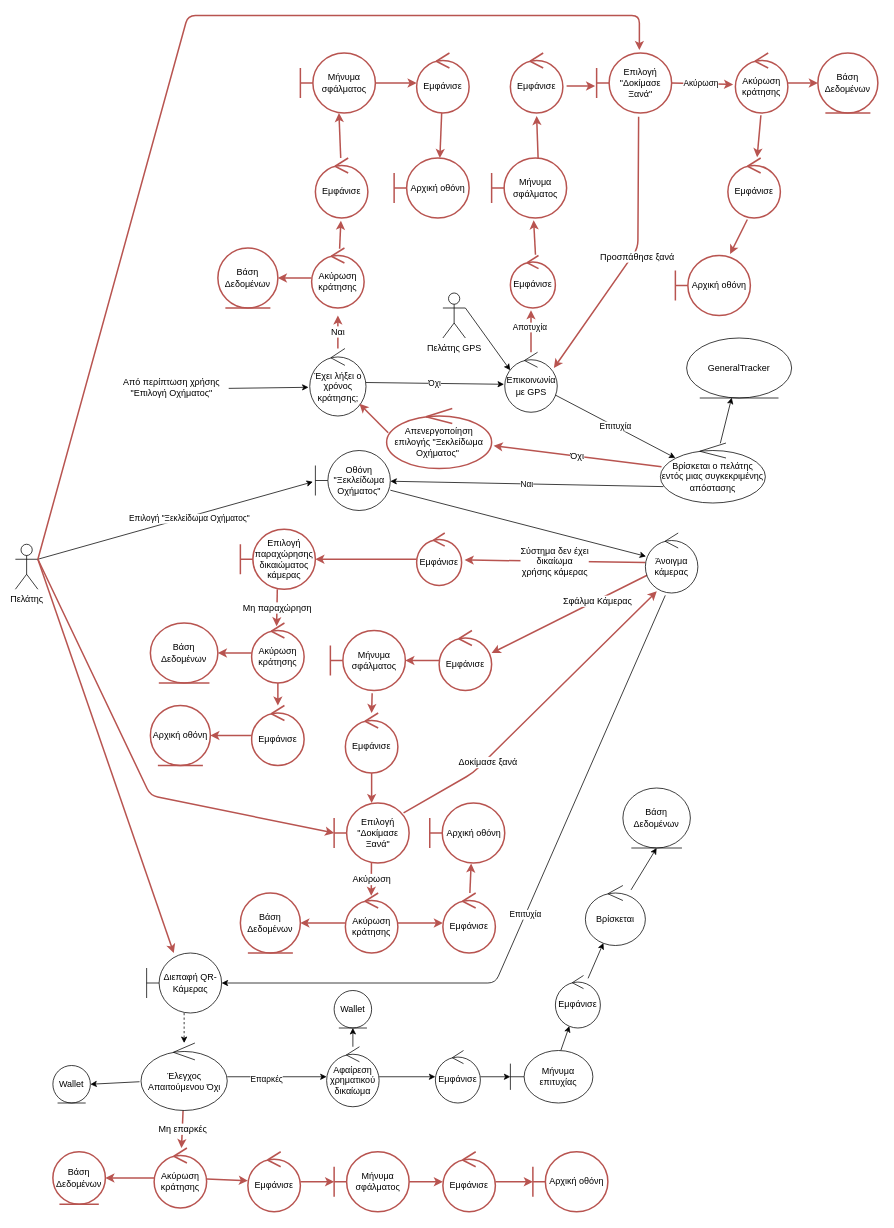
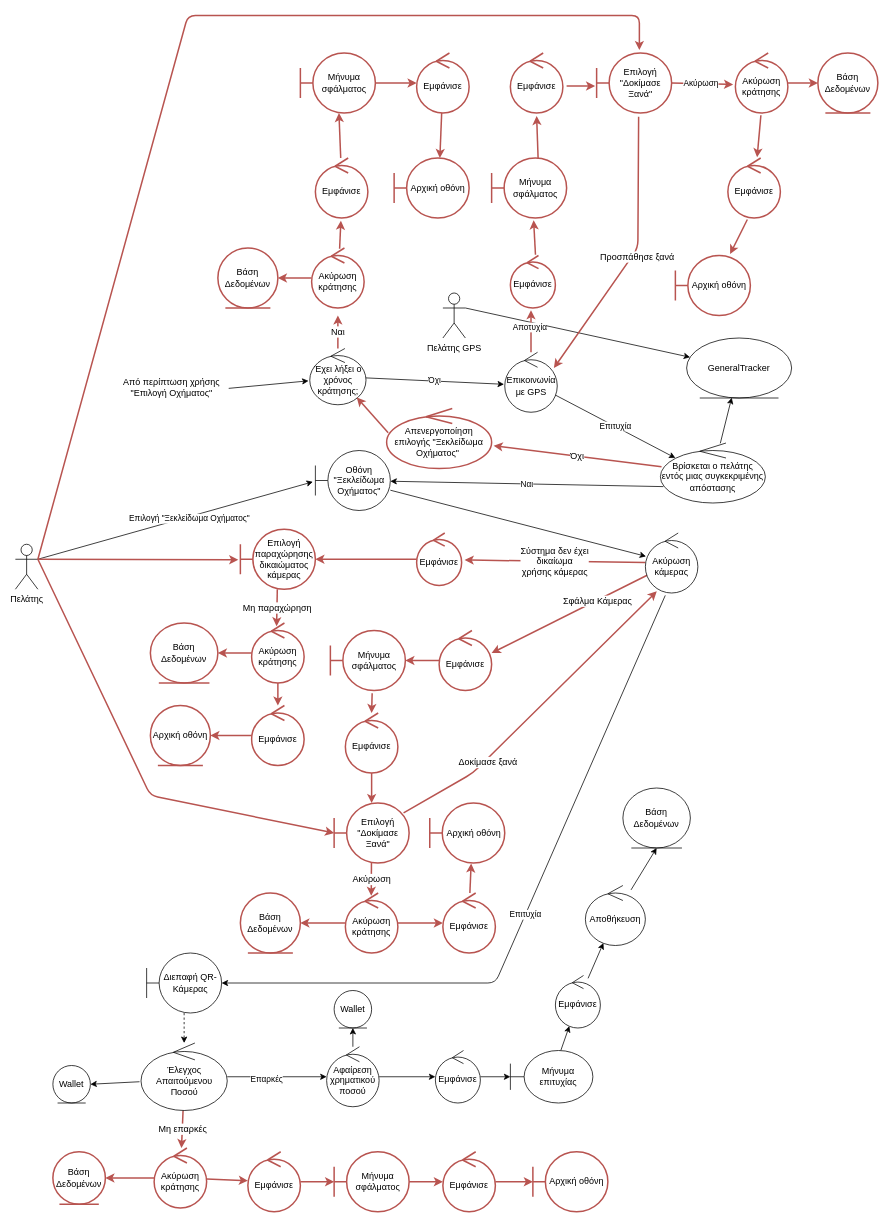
(487, 337) -> (615, 341)
(338, 382) -> (338, 377)
(672, 567) -> (672, 567)
(107, 761) -> (137, 559)
(615, 919) -> (615, 919)
(353, 1080) -> (353, 1080)
(185, 1081) -> (185, 1081)
